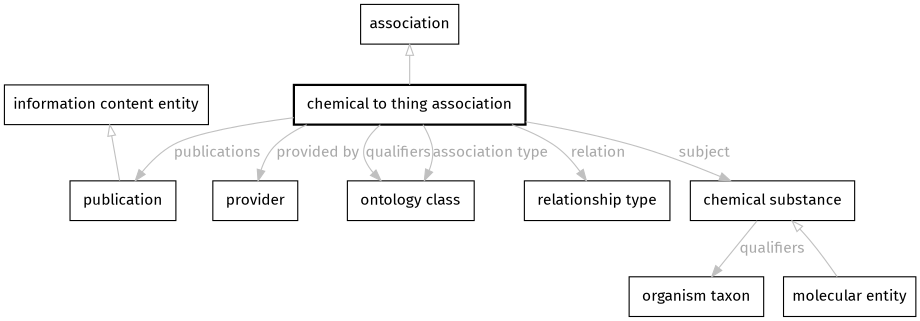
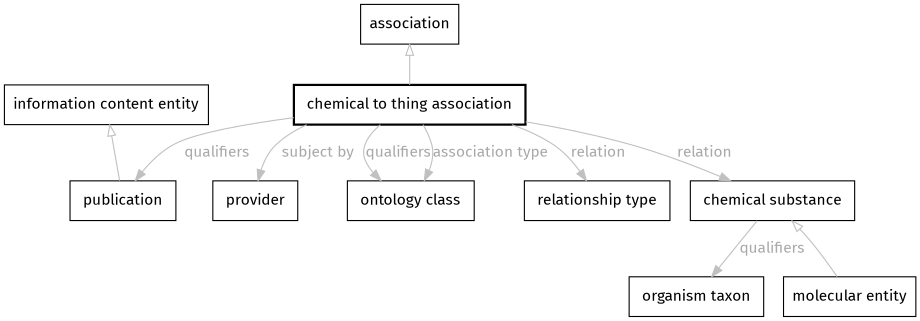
(217, 153) -> (217, 153)
(318, 153) -> (318, 153)
(705, 153) -> (705, 153)
